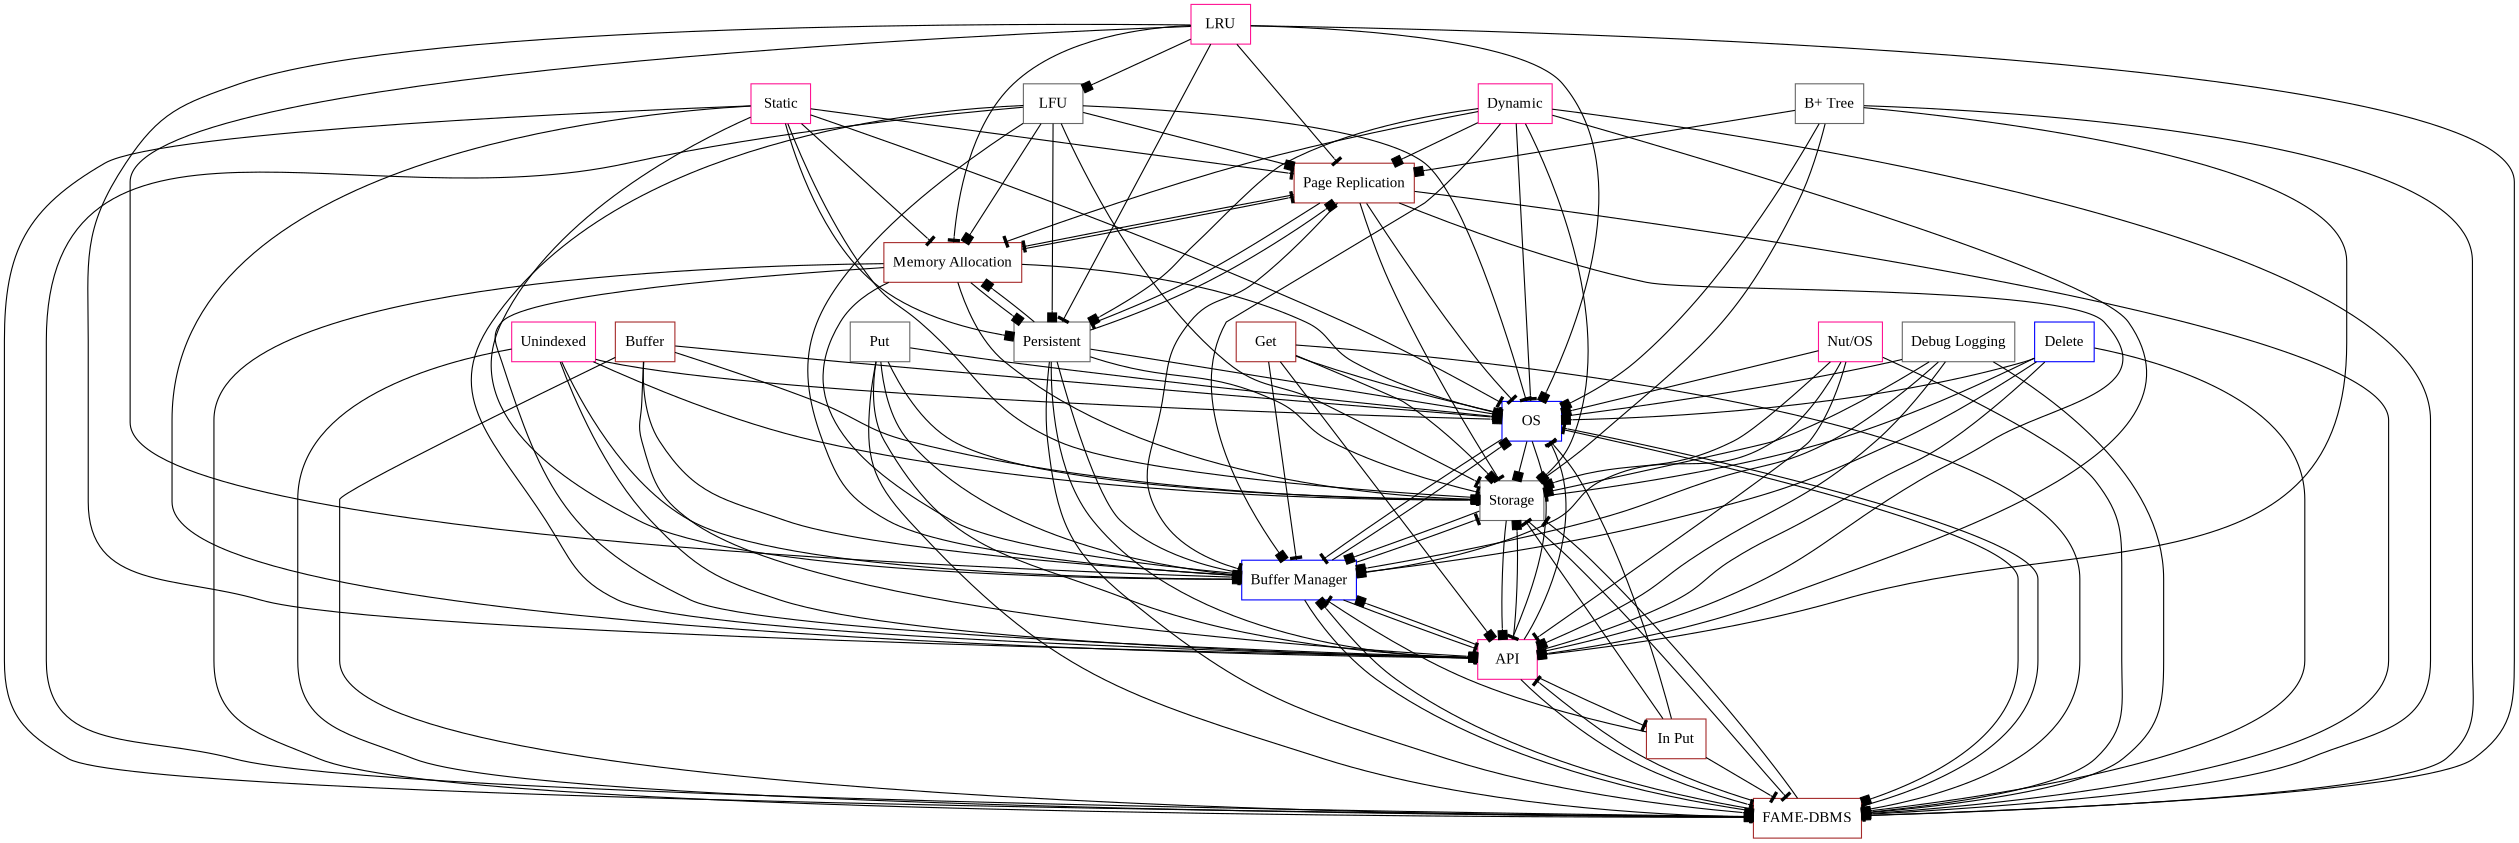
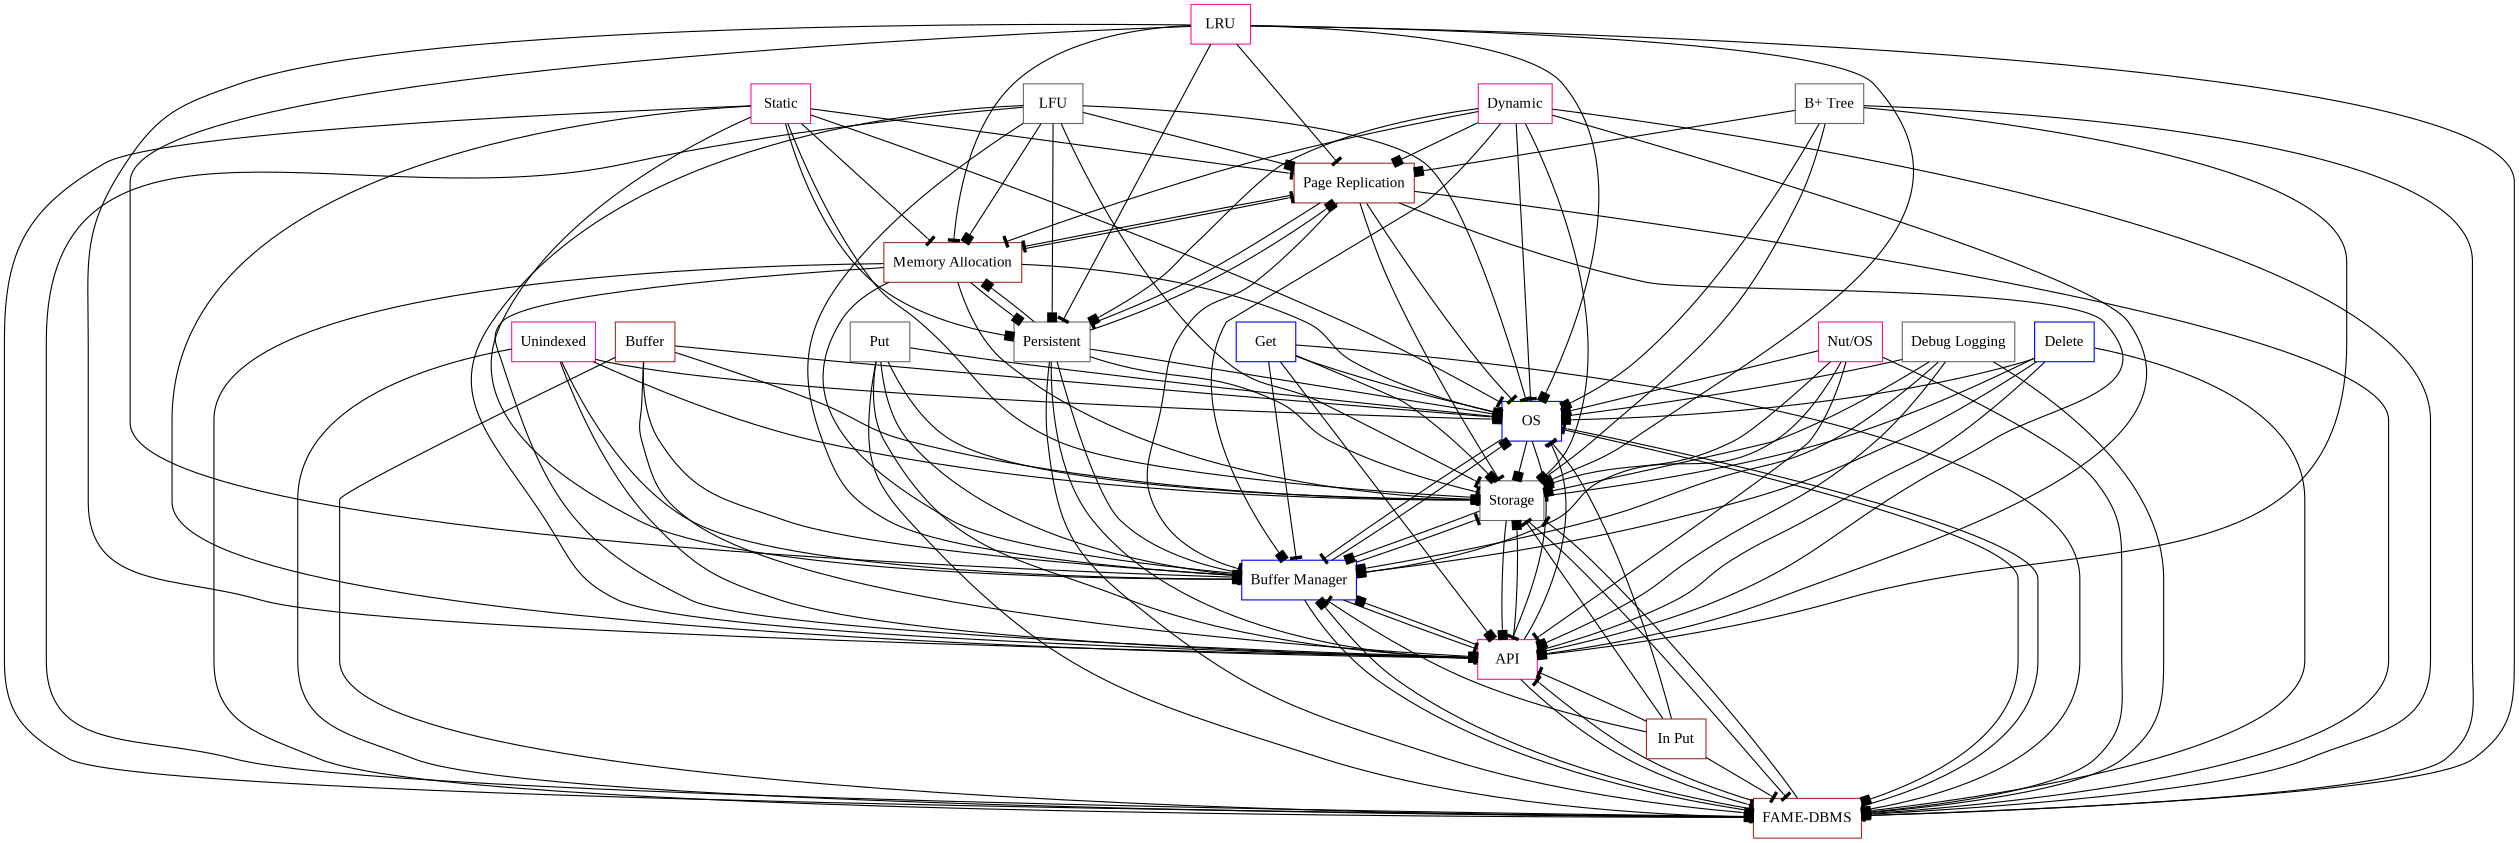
(1142, 62) -> (1854, 75)
(1266, 342) -> (1266, 342)
(1589, 701) -> (1595, 697)
